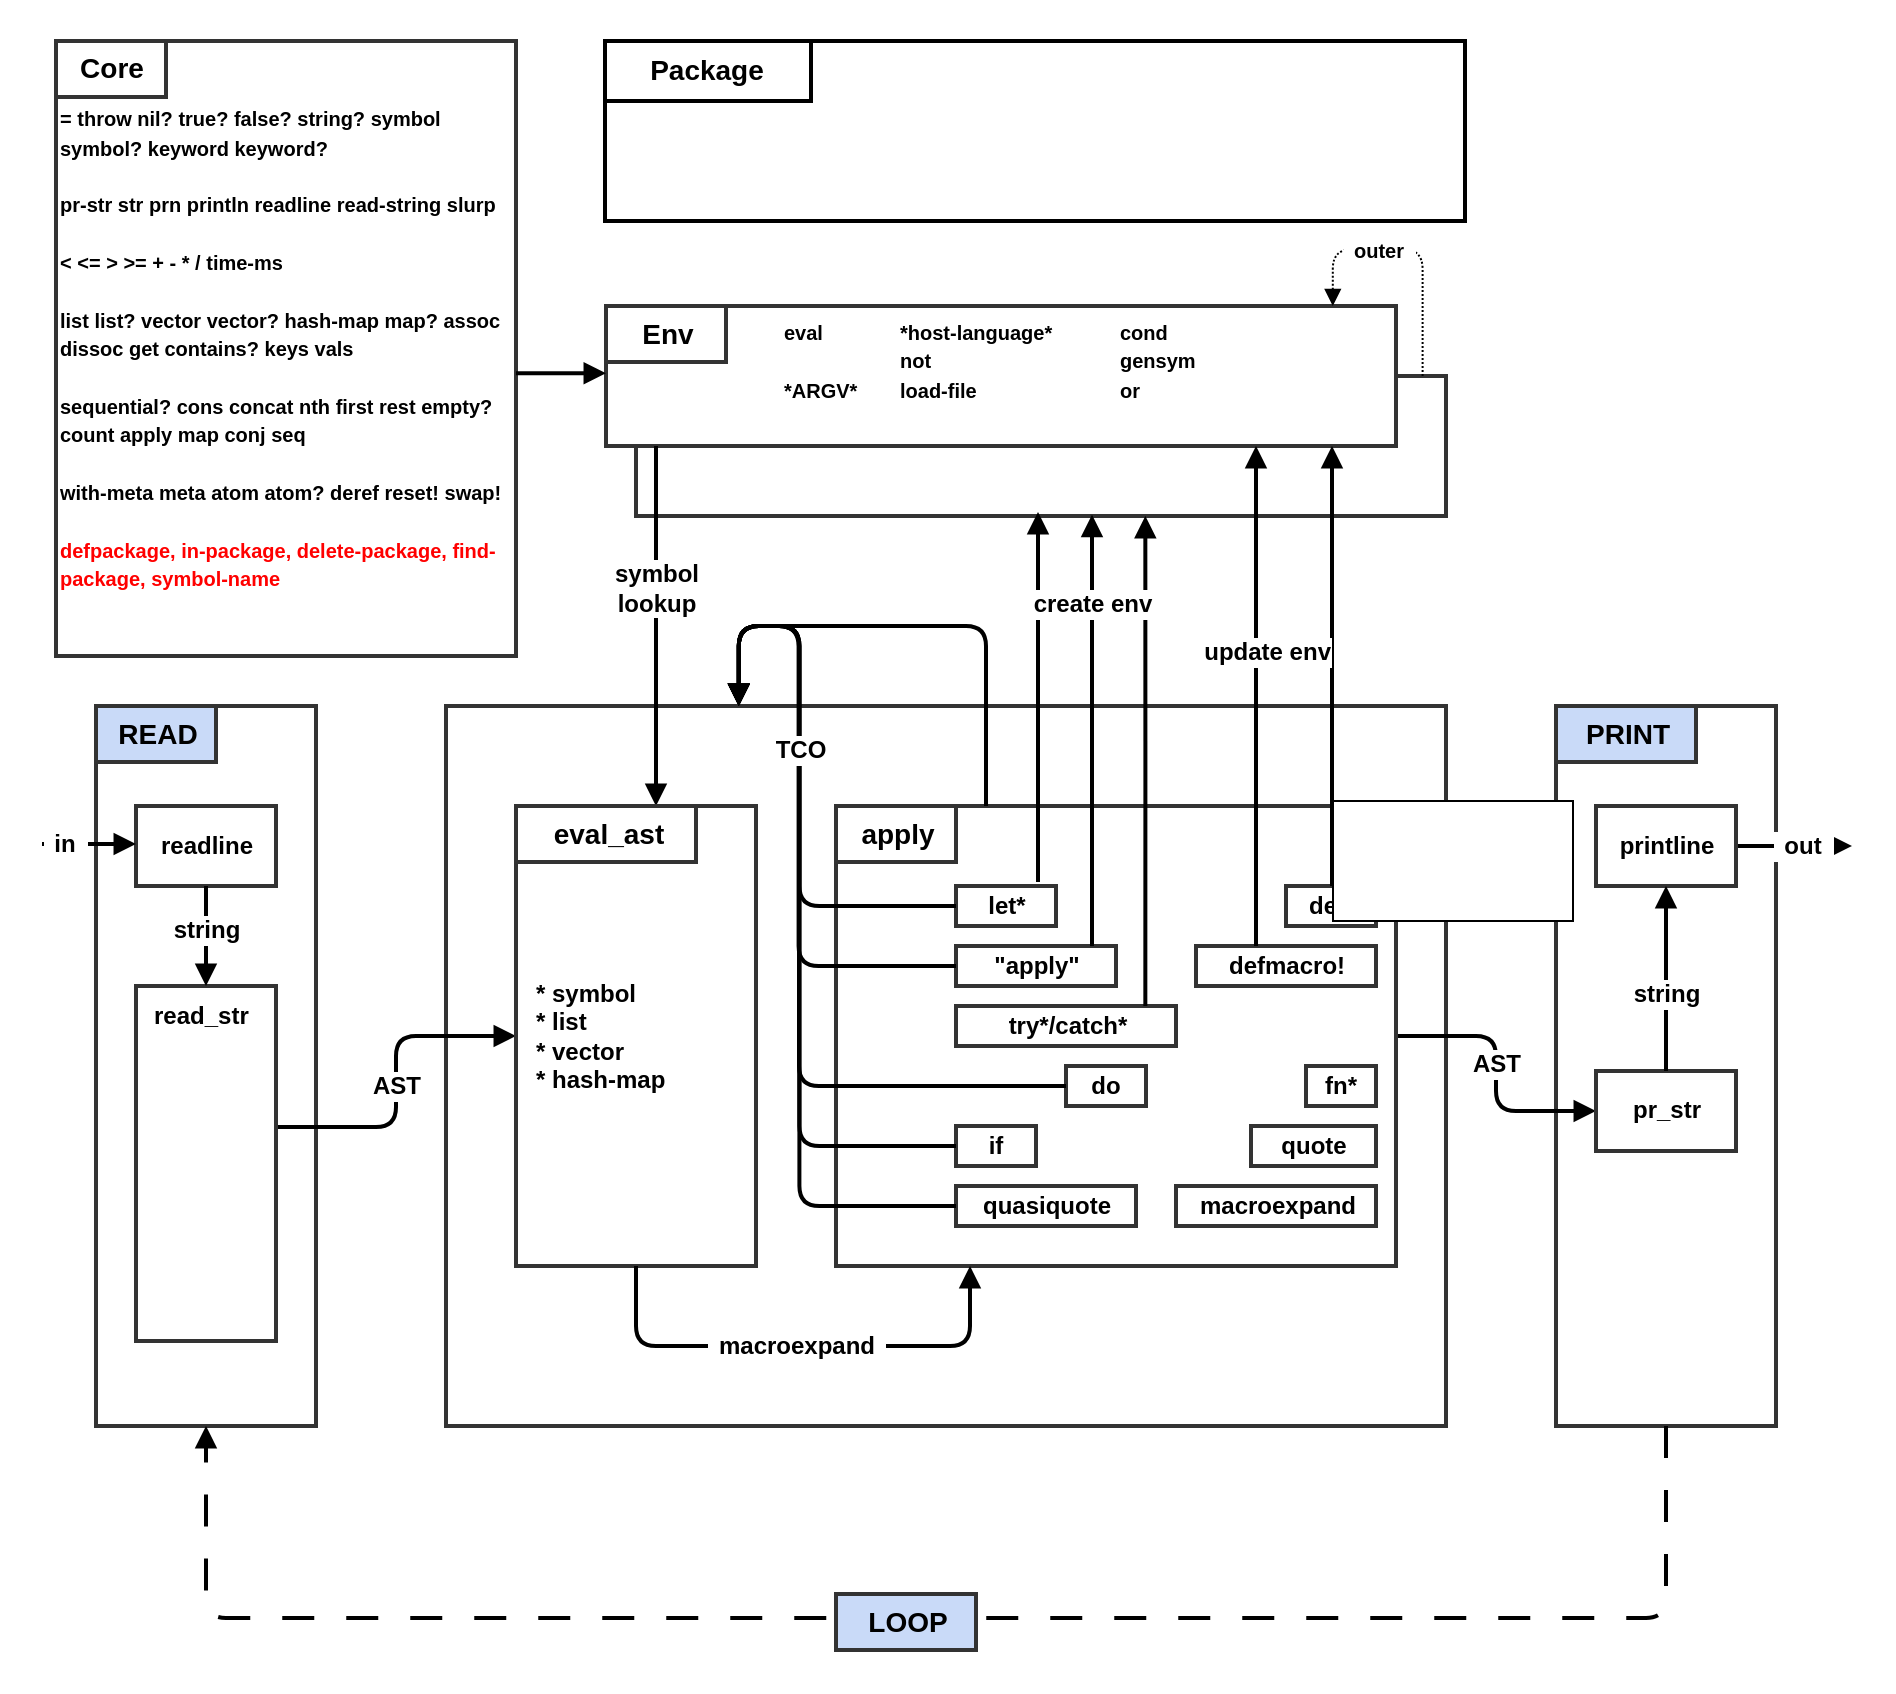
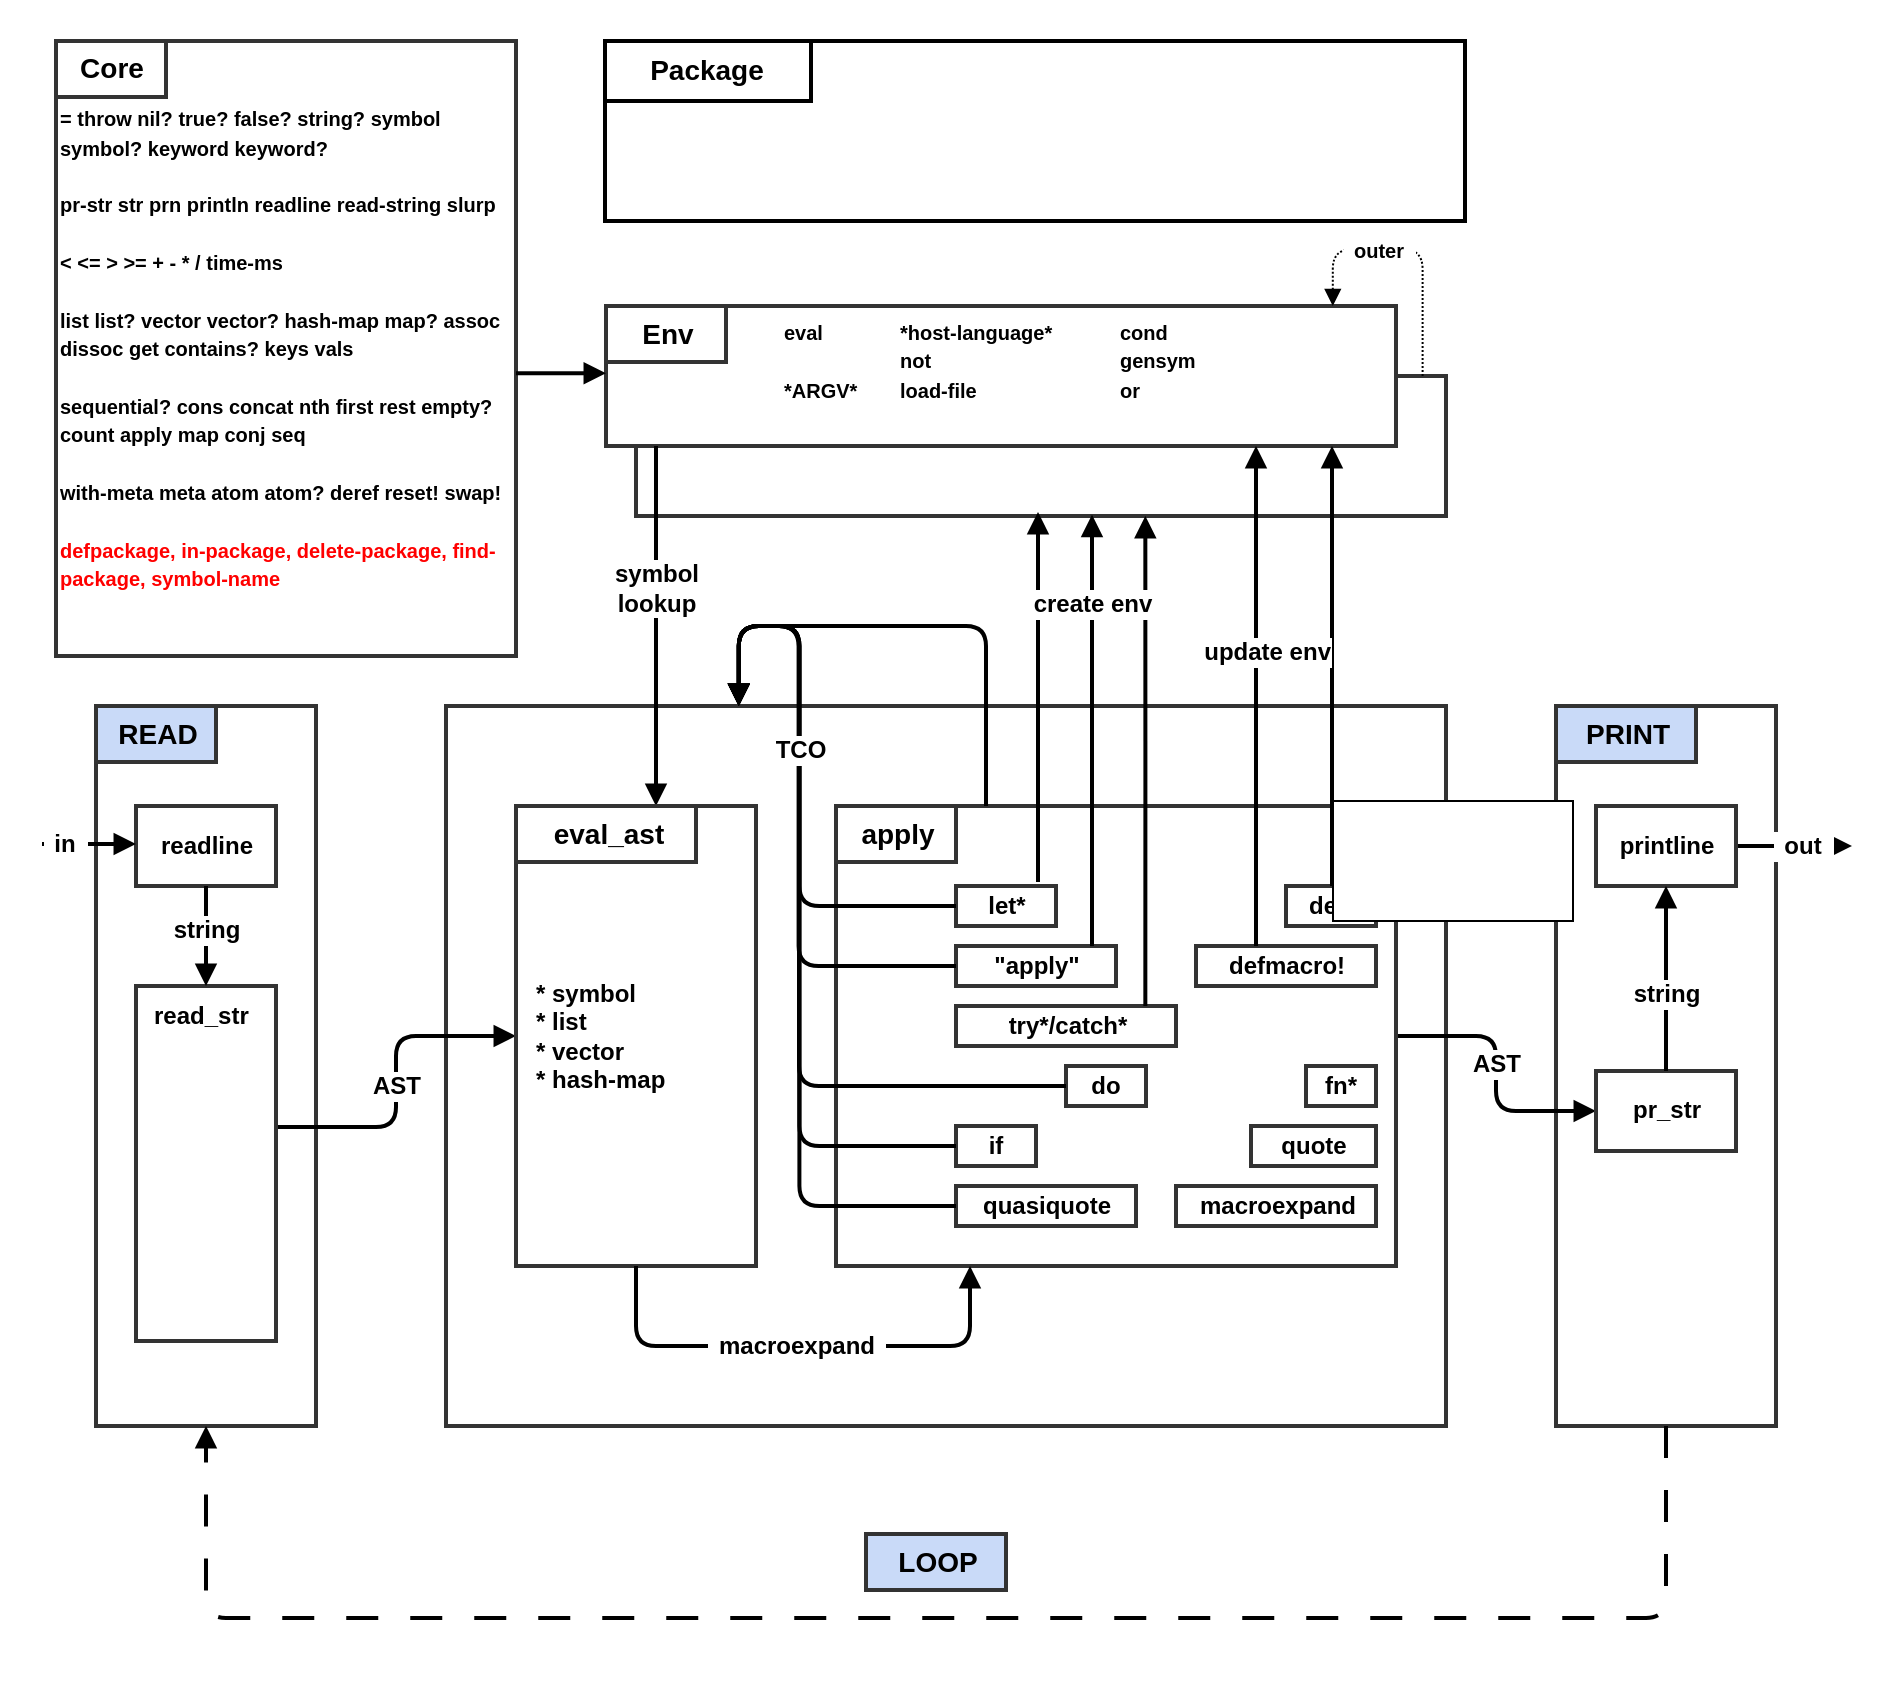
(906, 1622) -> (936, 1562)
